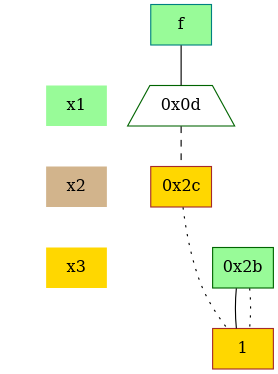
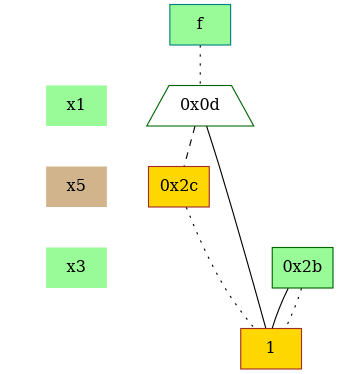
(181, 65) -> (200, 65)
(76, 187) -> (76, 187)
none -> (237, 227)
(76, 268) -> (76, 268)
